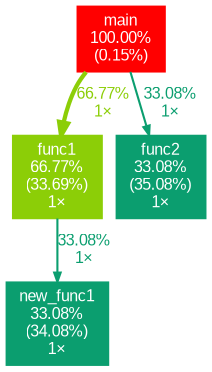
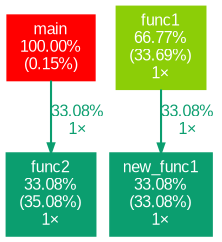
(72, 96) -> none
(57, 324) -> (161, 195)
